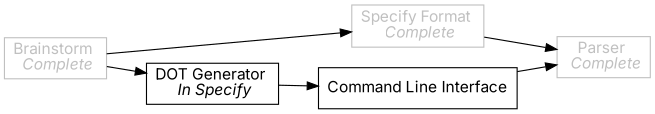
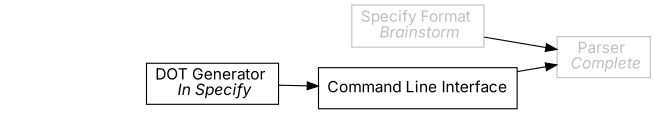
(420, 33) -> (420, 33)
(55, 58) -> none
